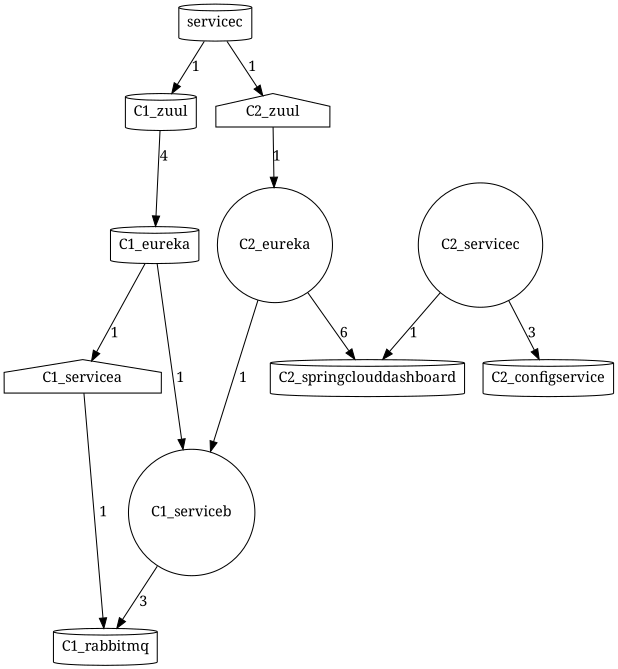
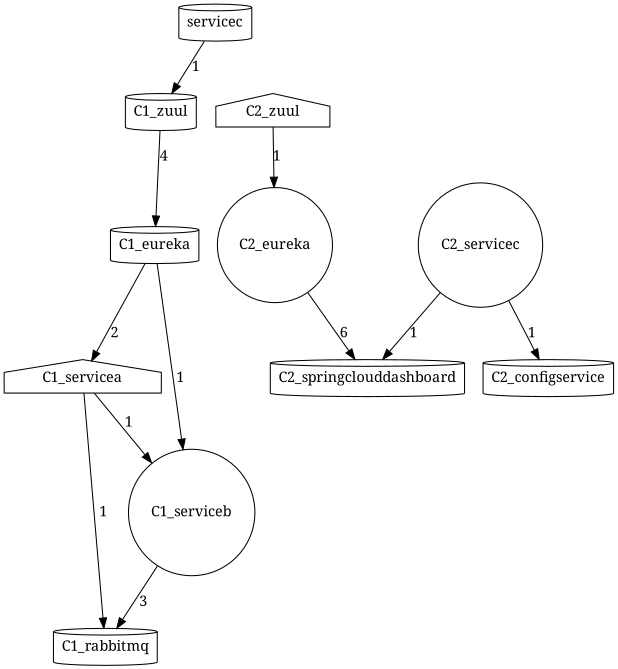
(242, 64) -> none
(115, 333) -> (115, 333)
(532, 333) -> (532, 333)
(236, 371) -> (120, 424)
